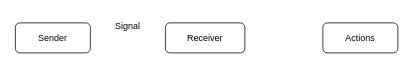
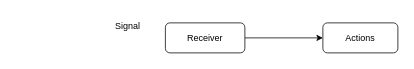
(53, 38) -> none
none -> (316, 38)
